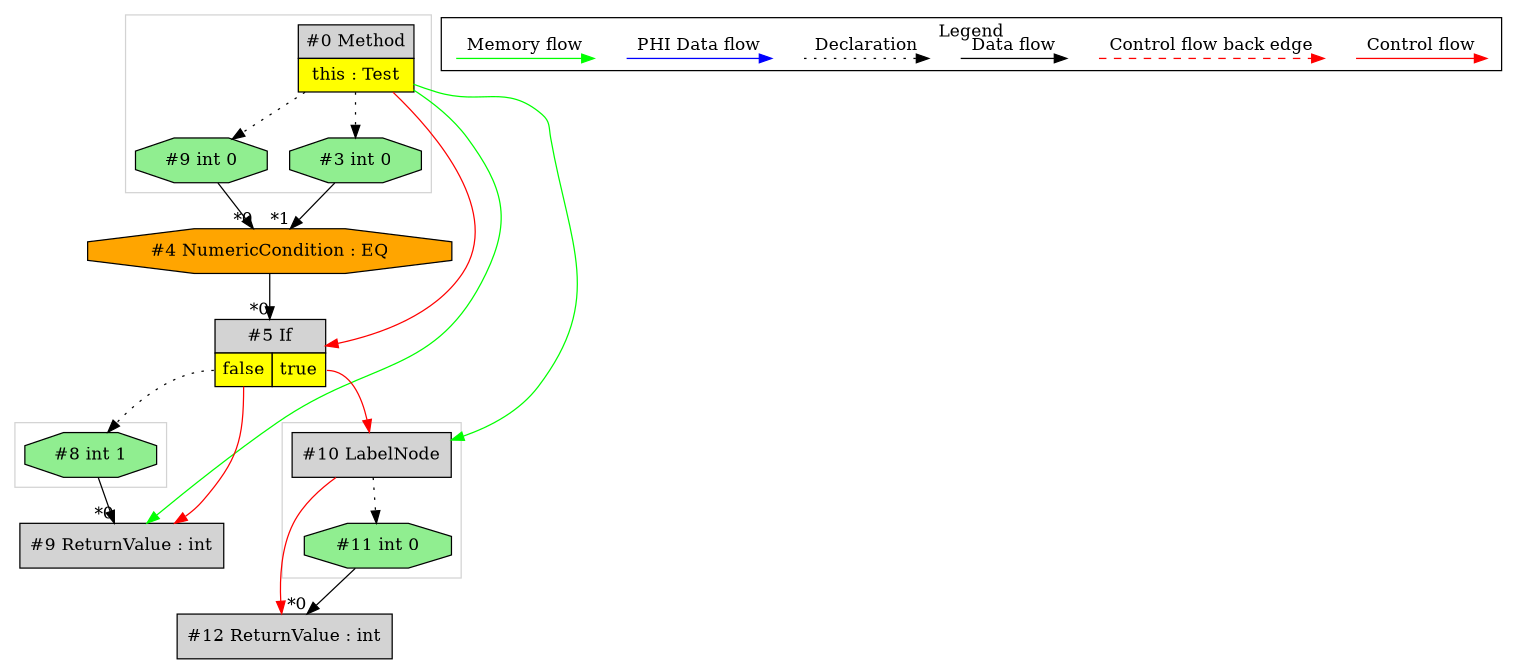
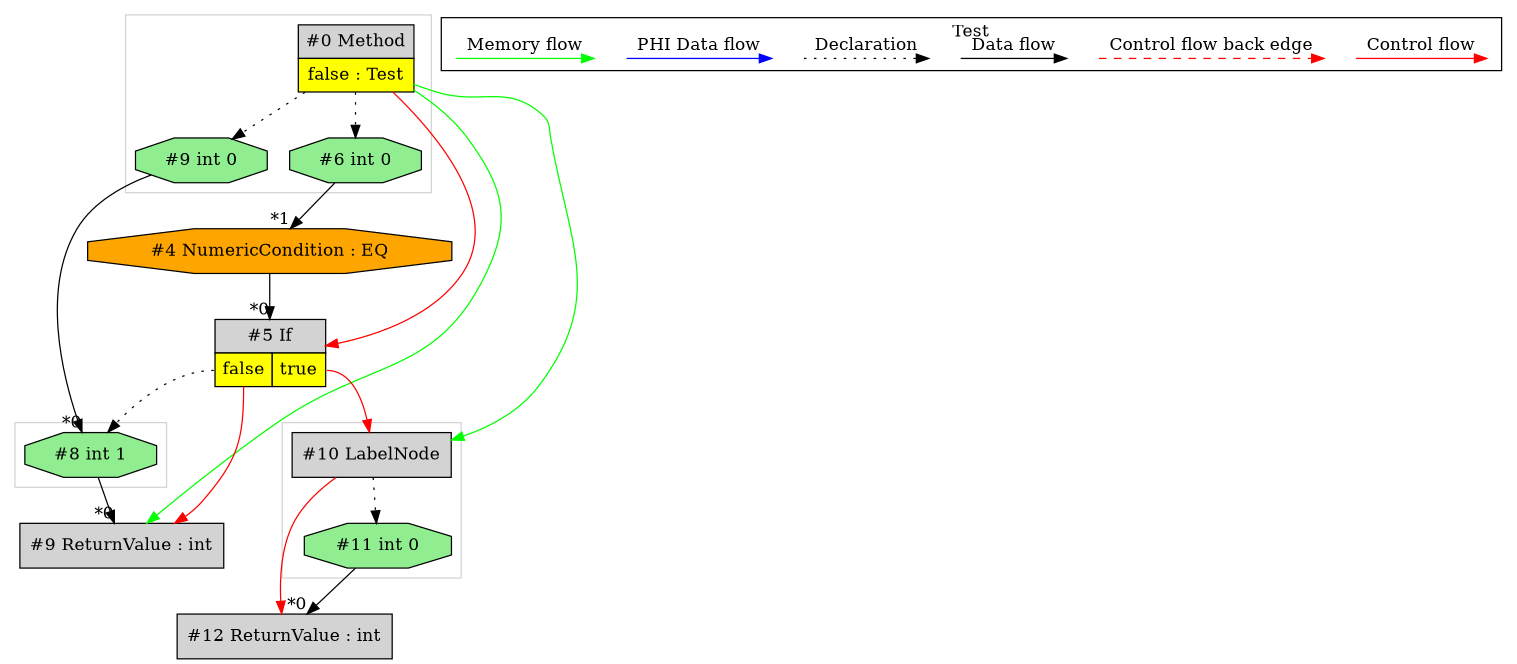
(971, 32) -> (971, 32)
(356, 75) -> (356, 75)
(356, 160) -> (356, 160)
(232, 201) -> (60, 277)
